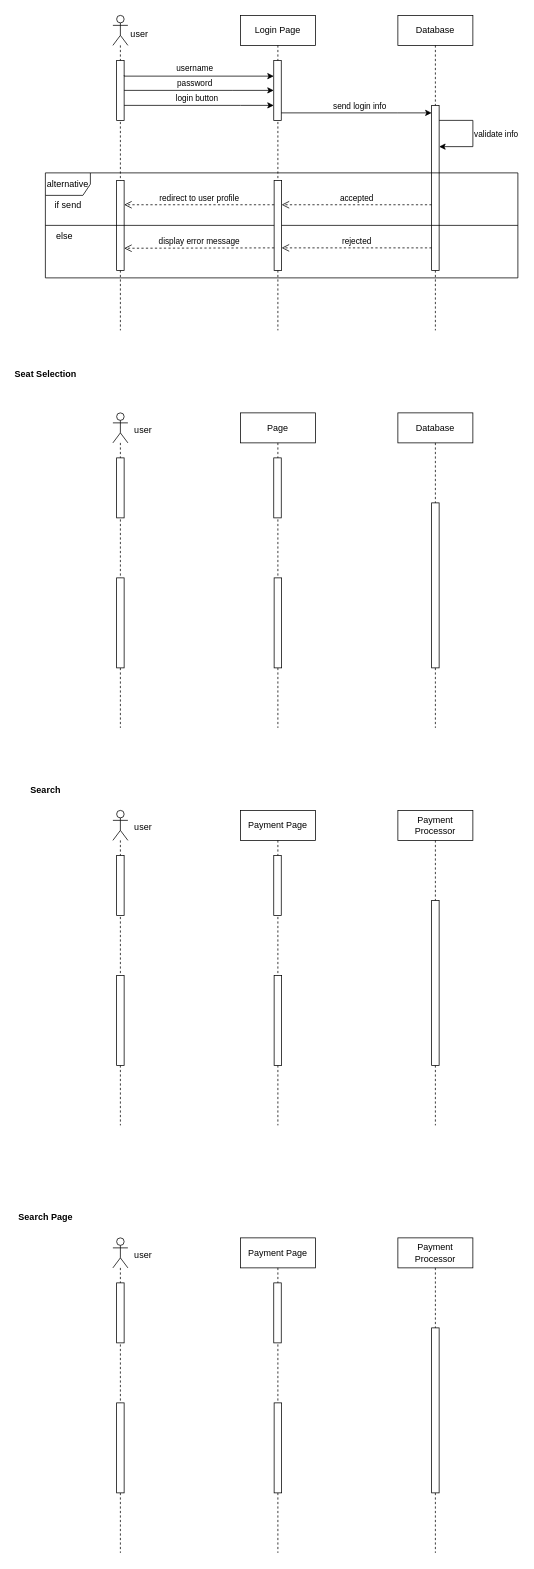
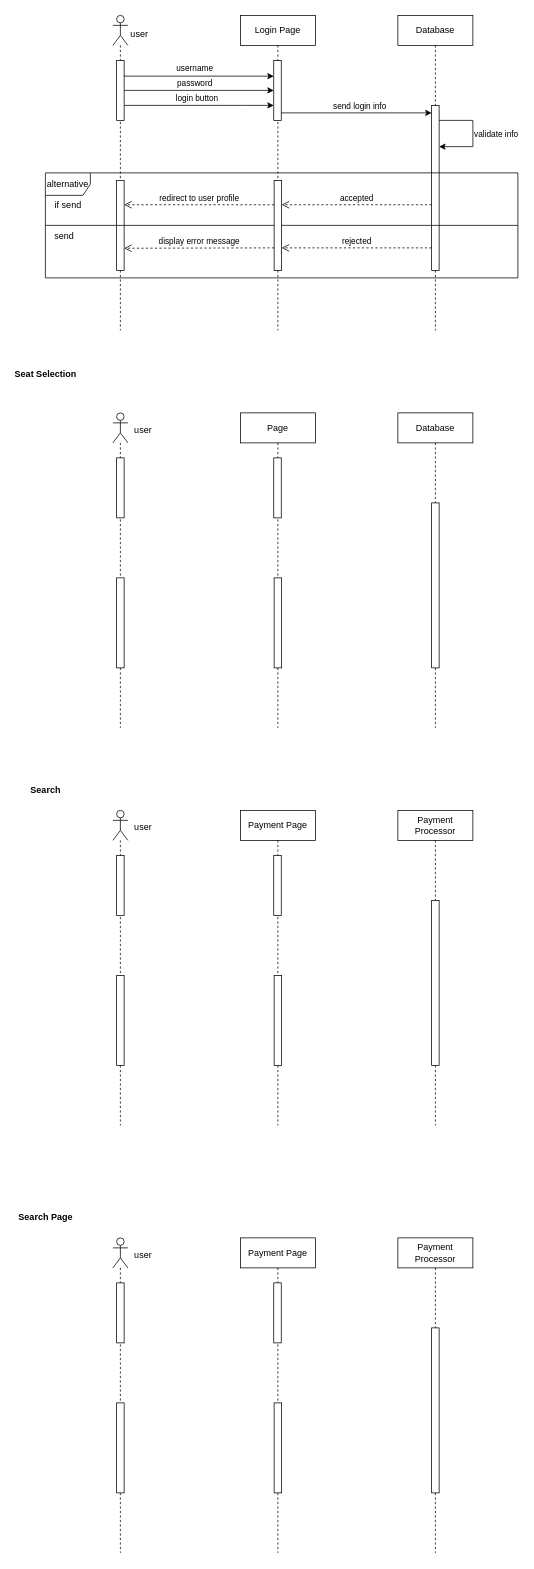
(65, 237) -> (65, 237)
